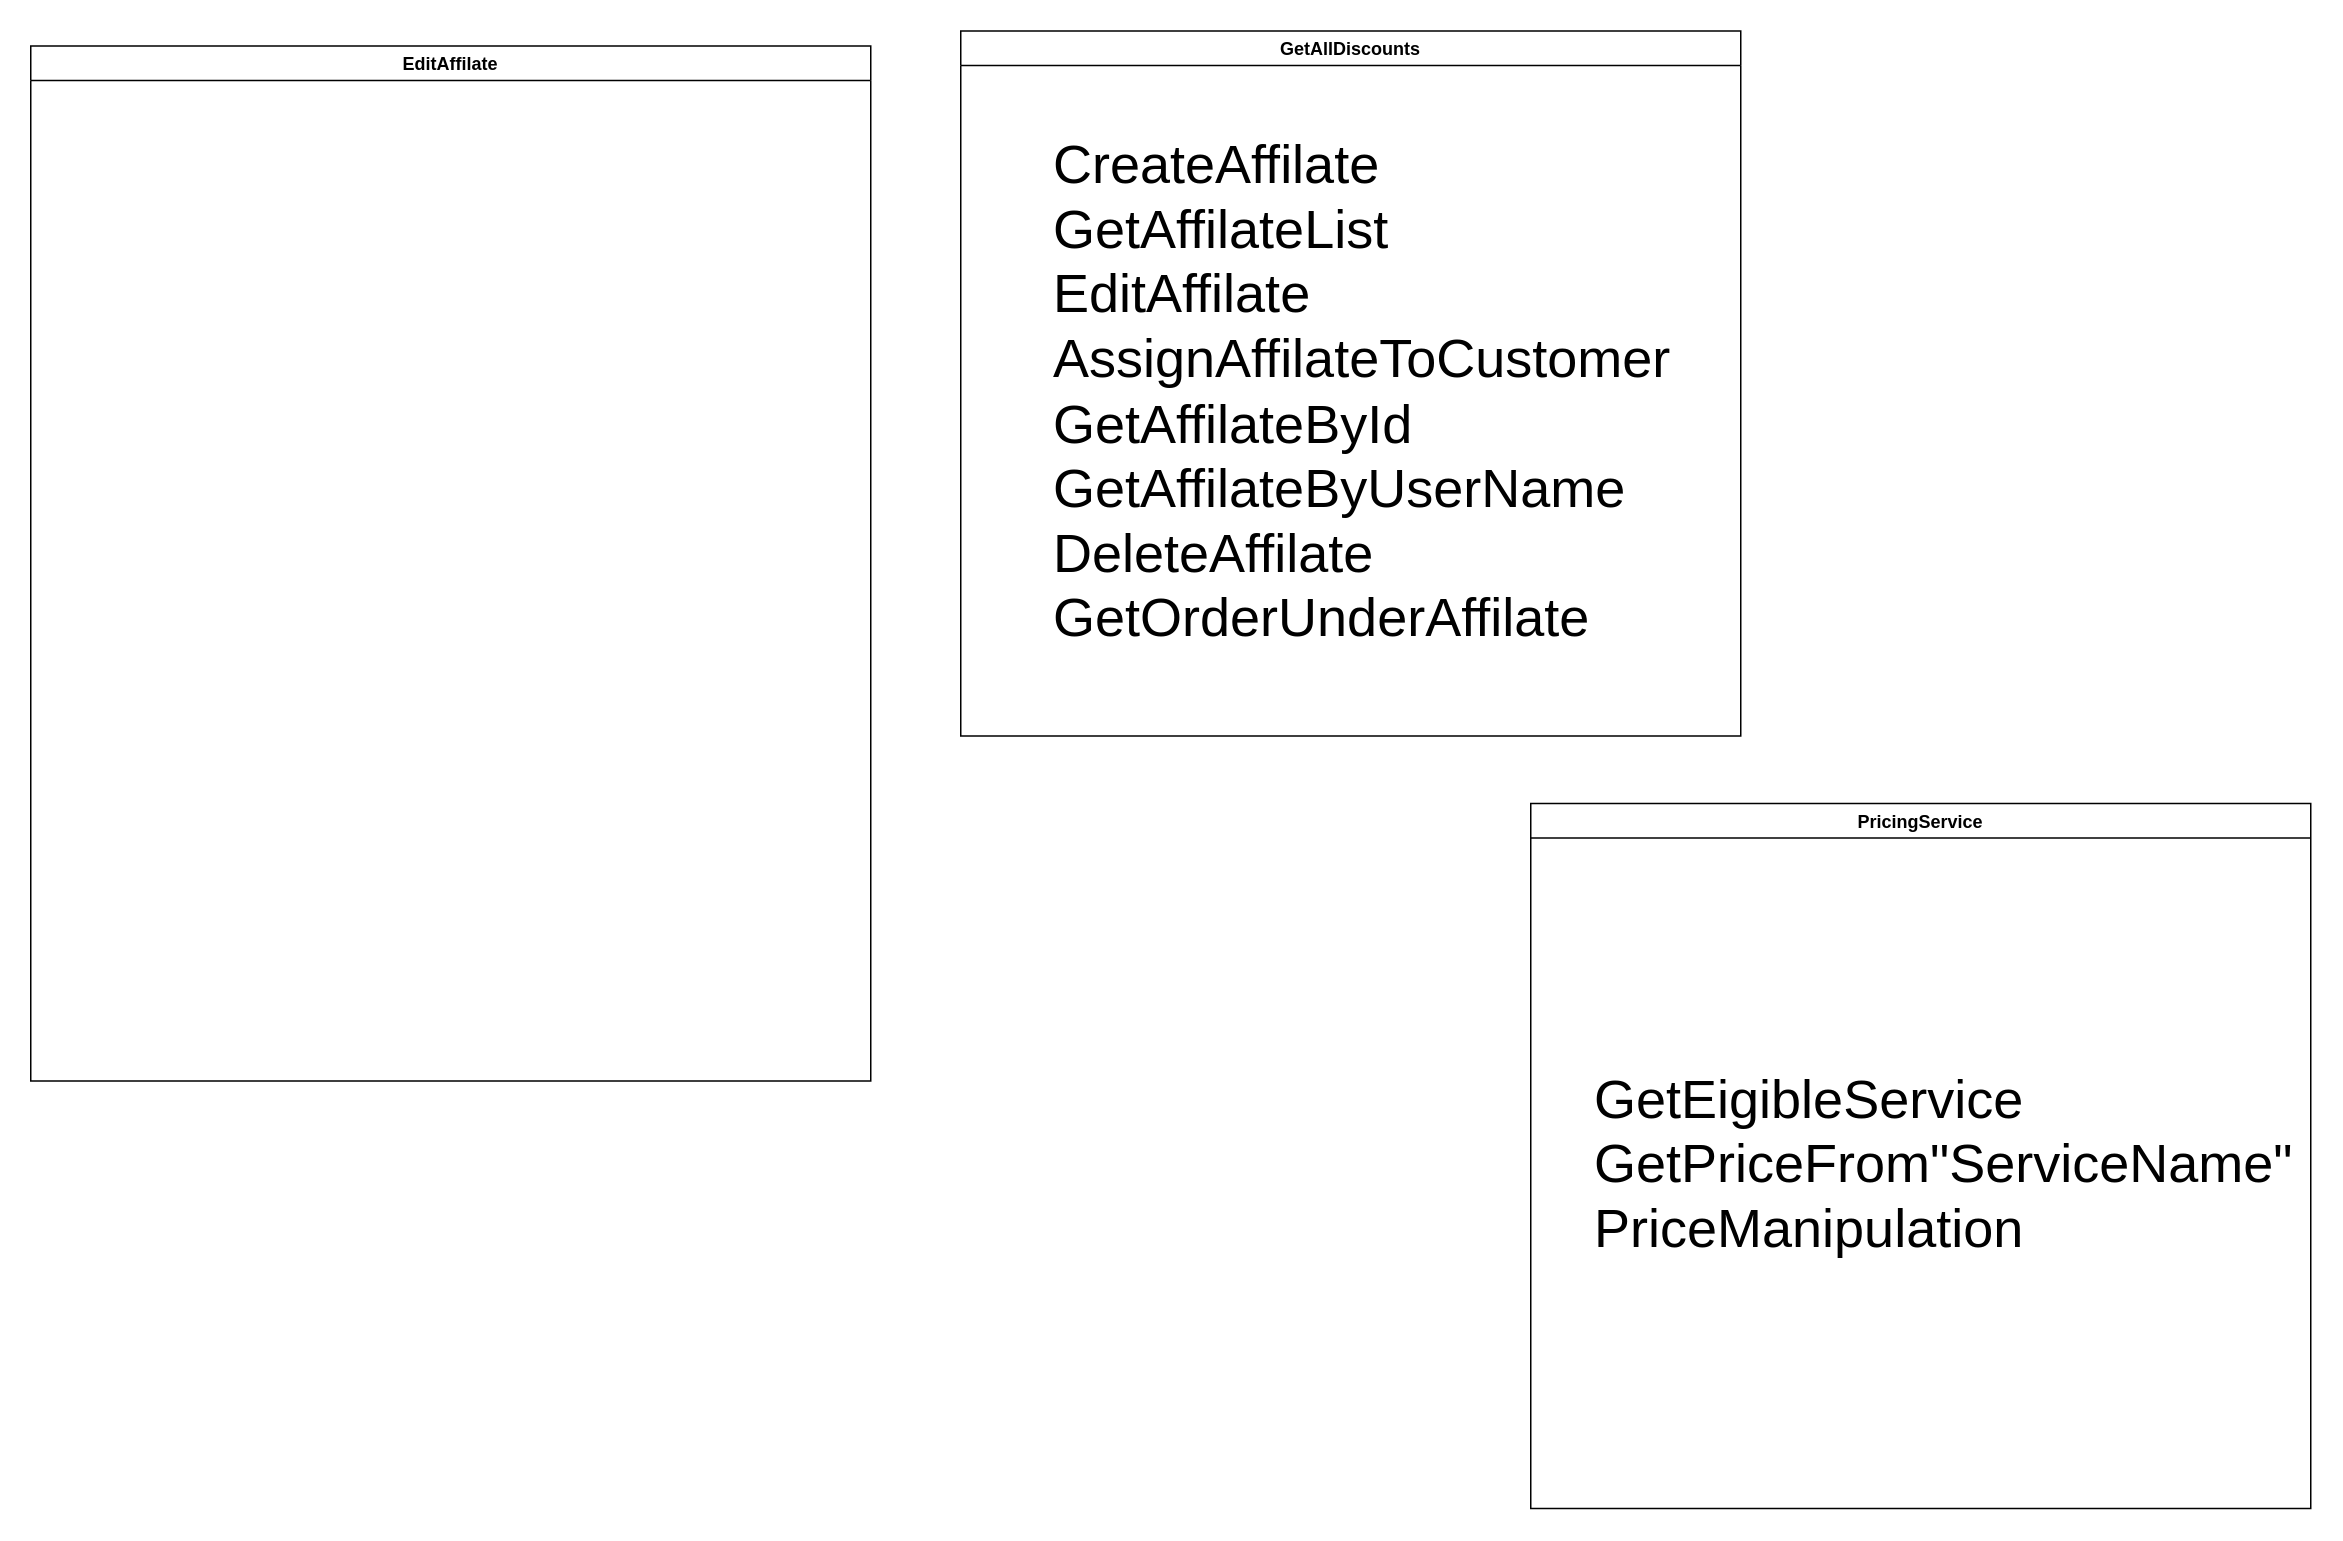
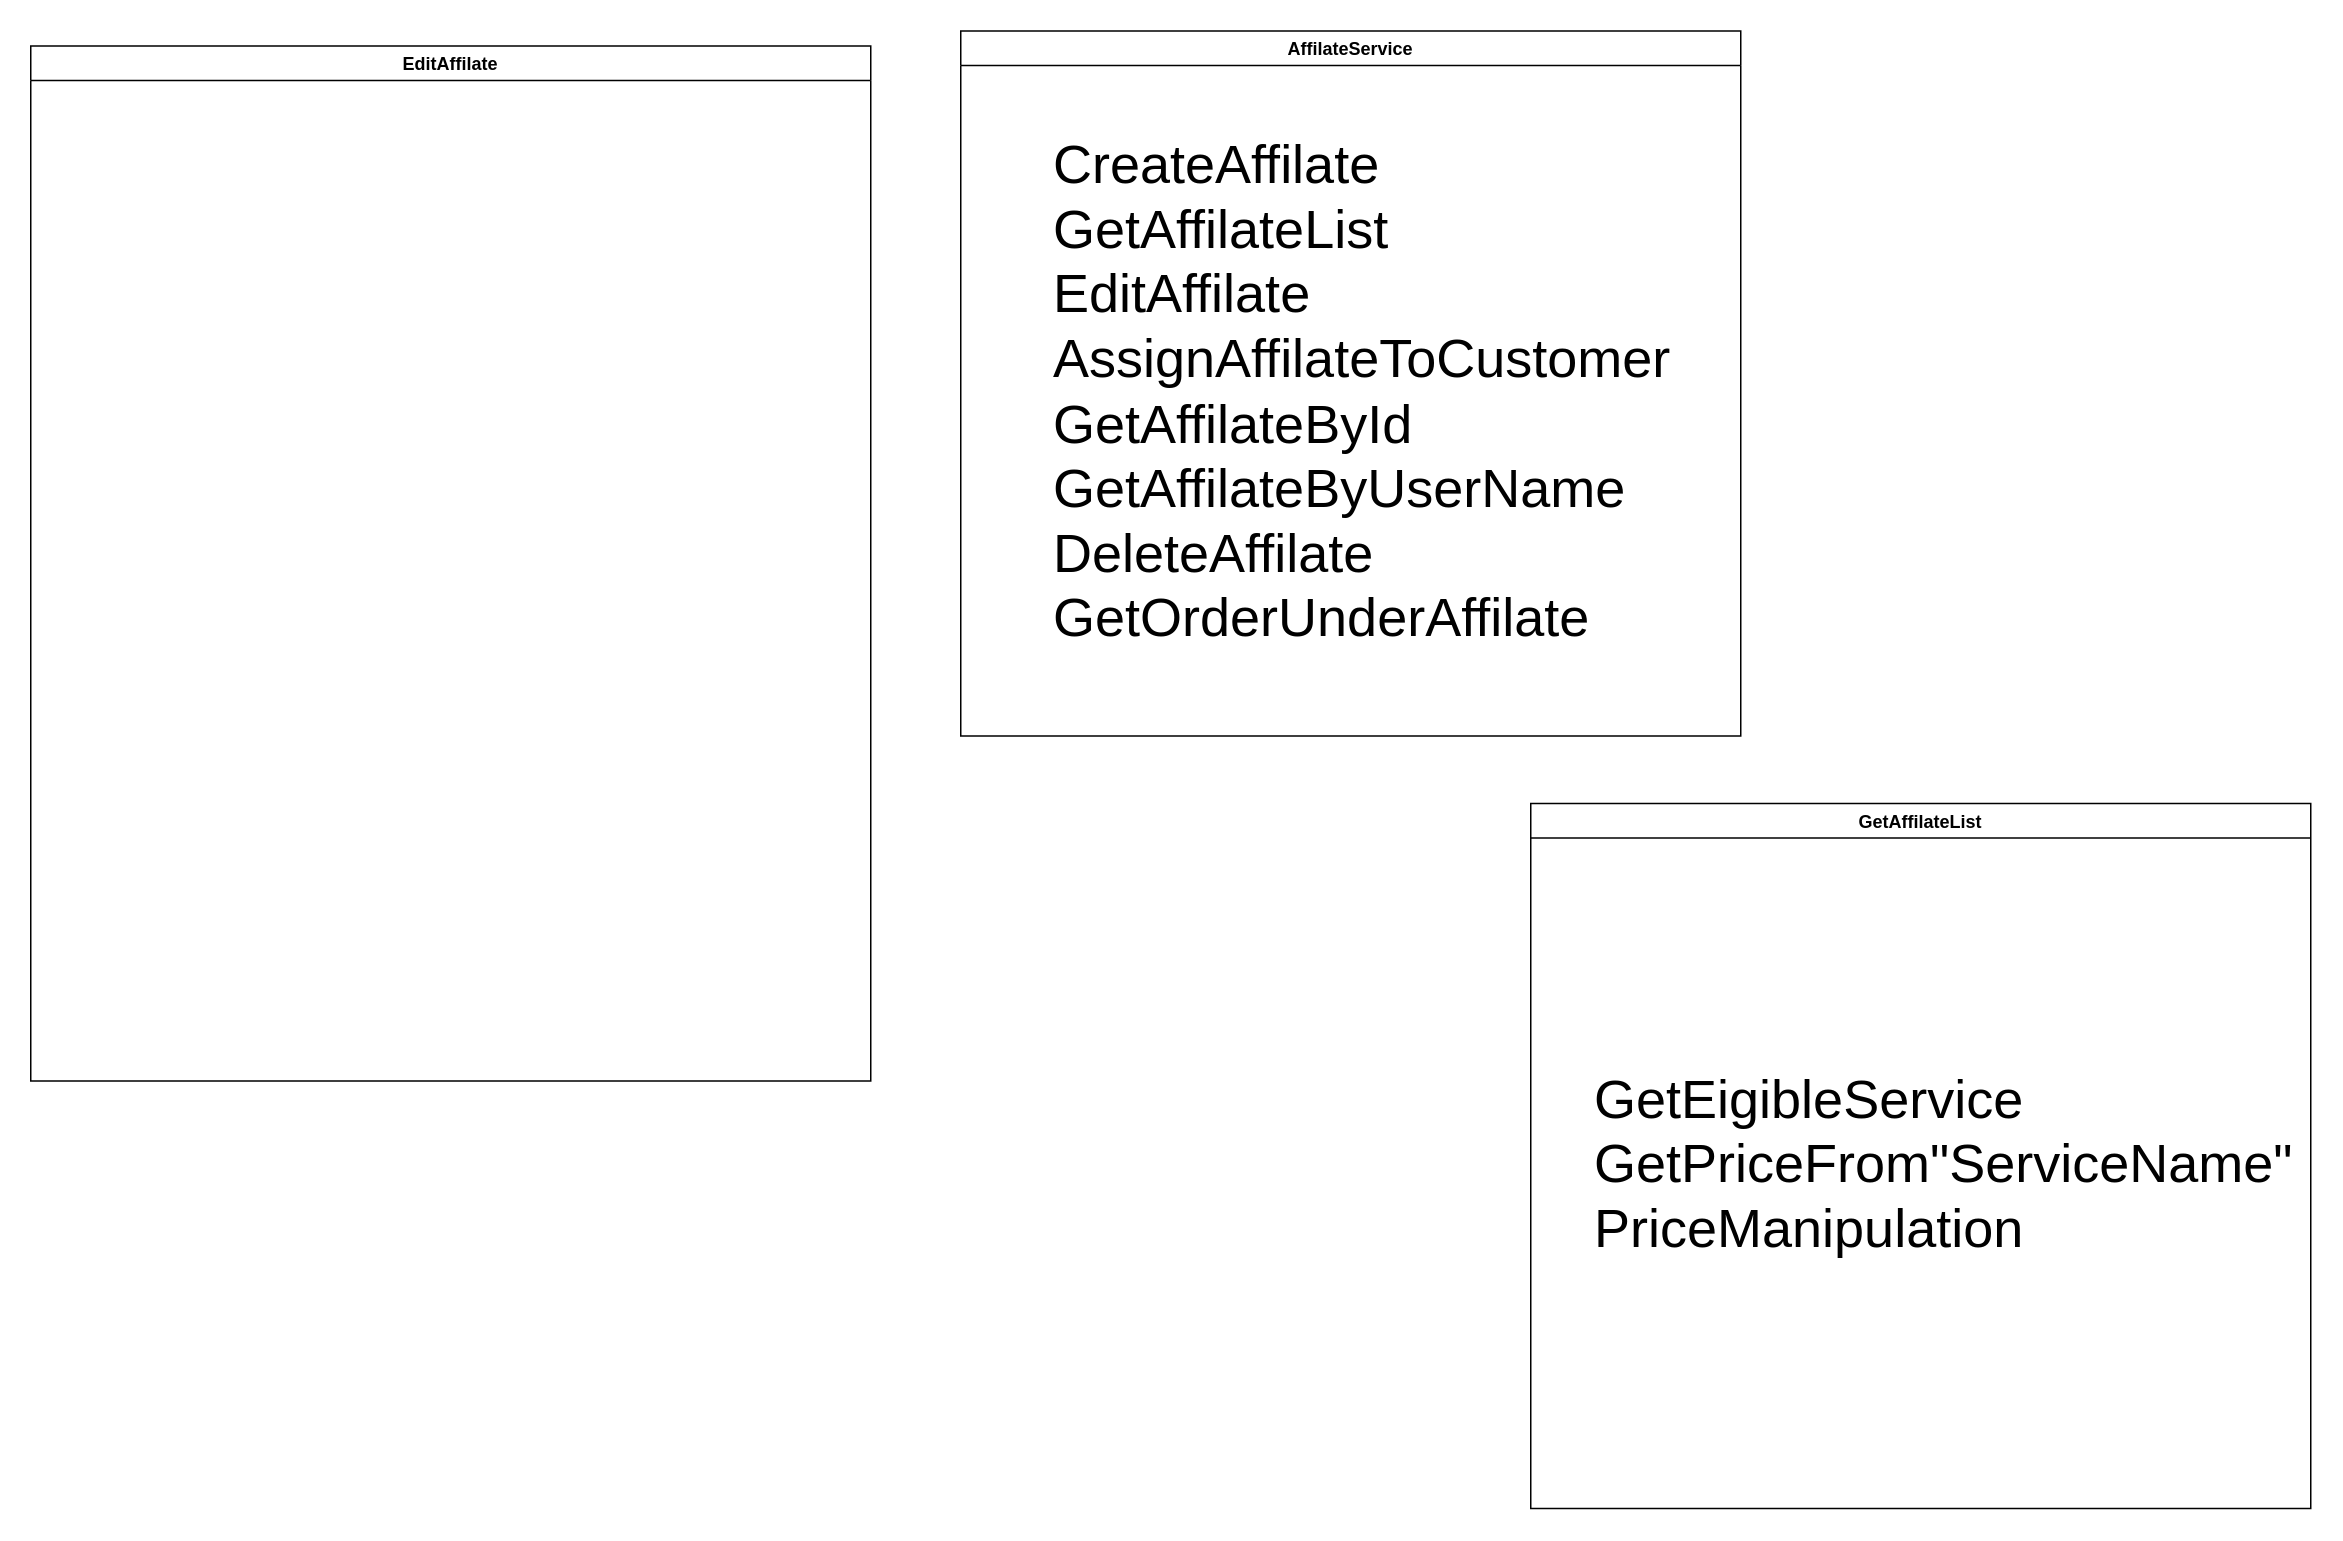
(1350, 49) -> (1350, 49)
(1920, 821) -> (1920, 821)
